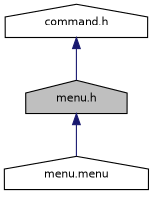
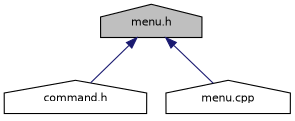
(76, 64) -> (110, 64)
(76, 175) -> (228, 99)
